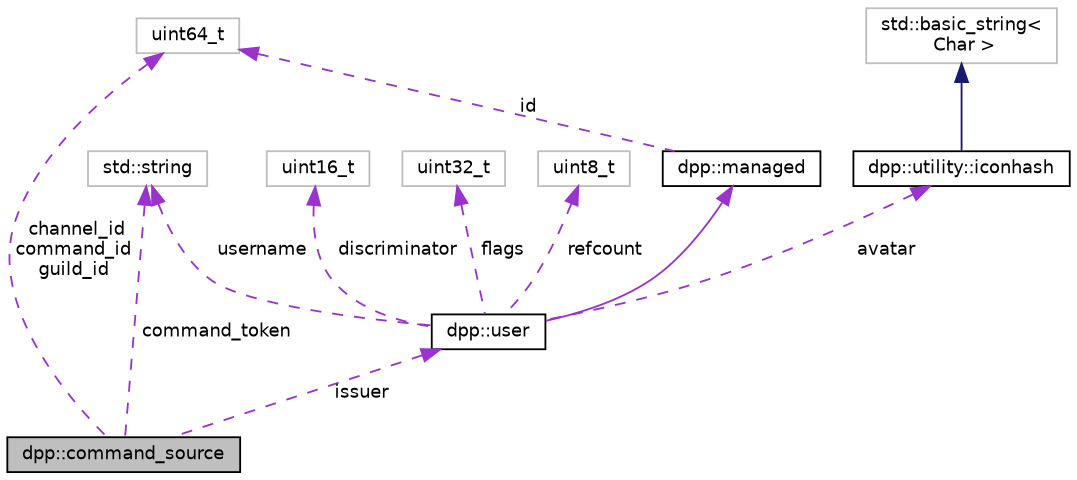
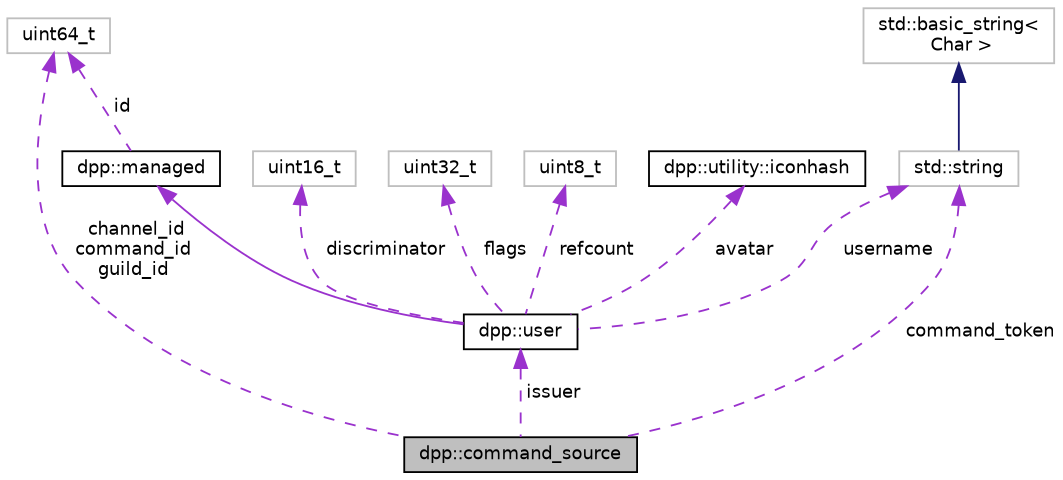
(962, 116) -> (959, 116)
